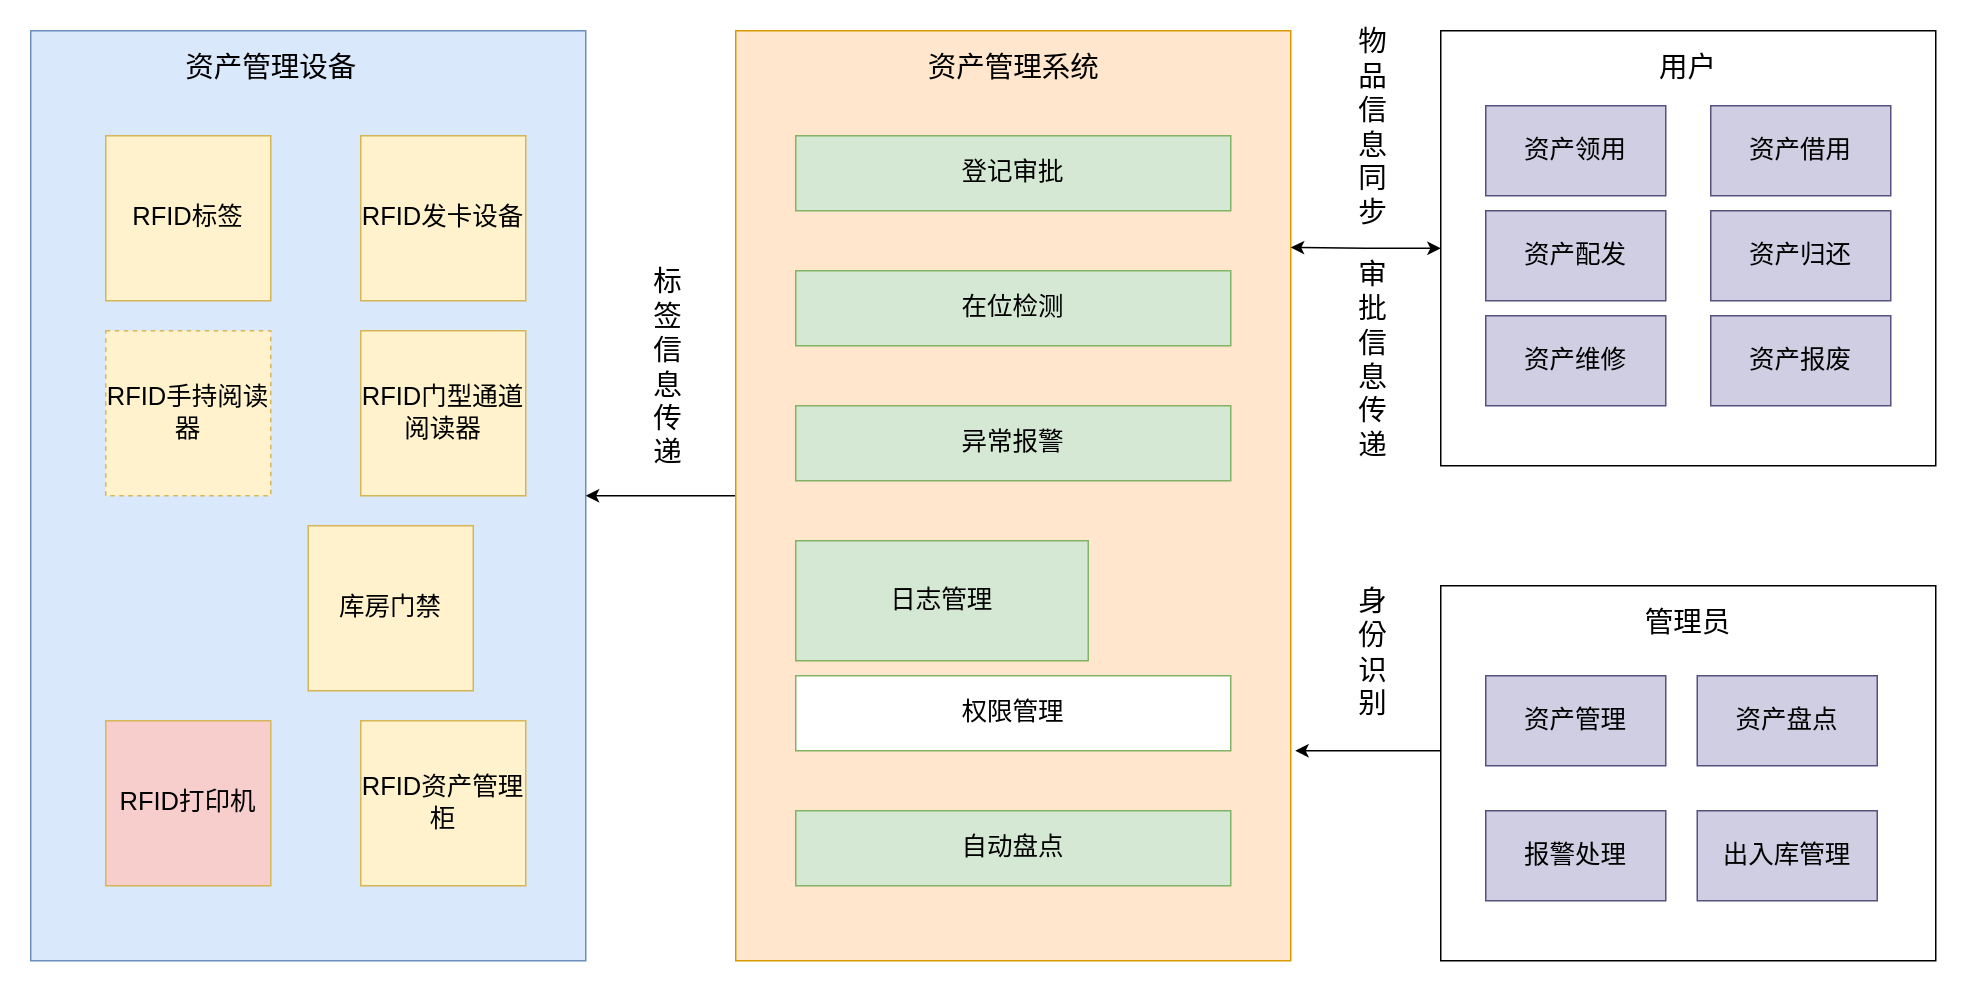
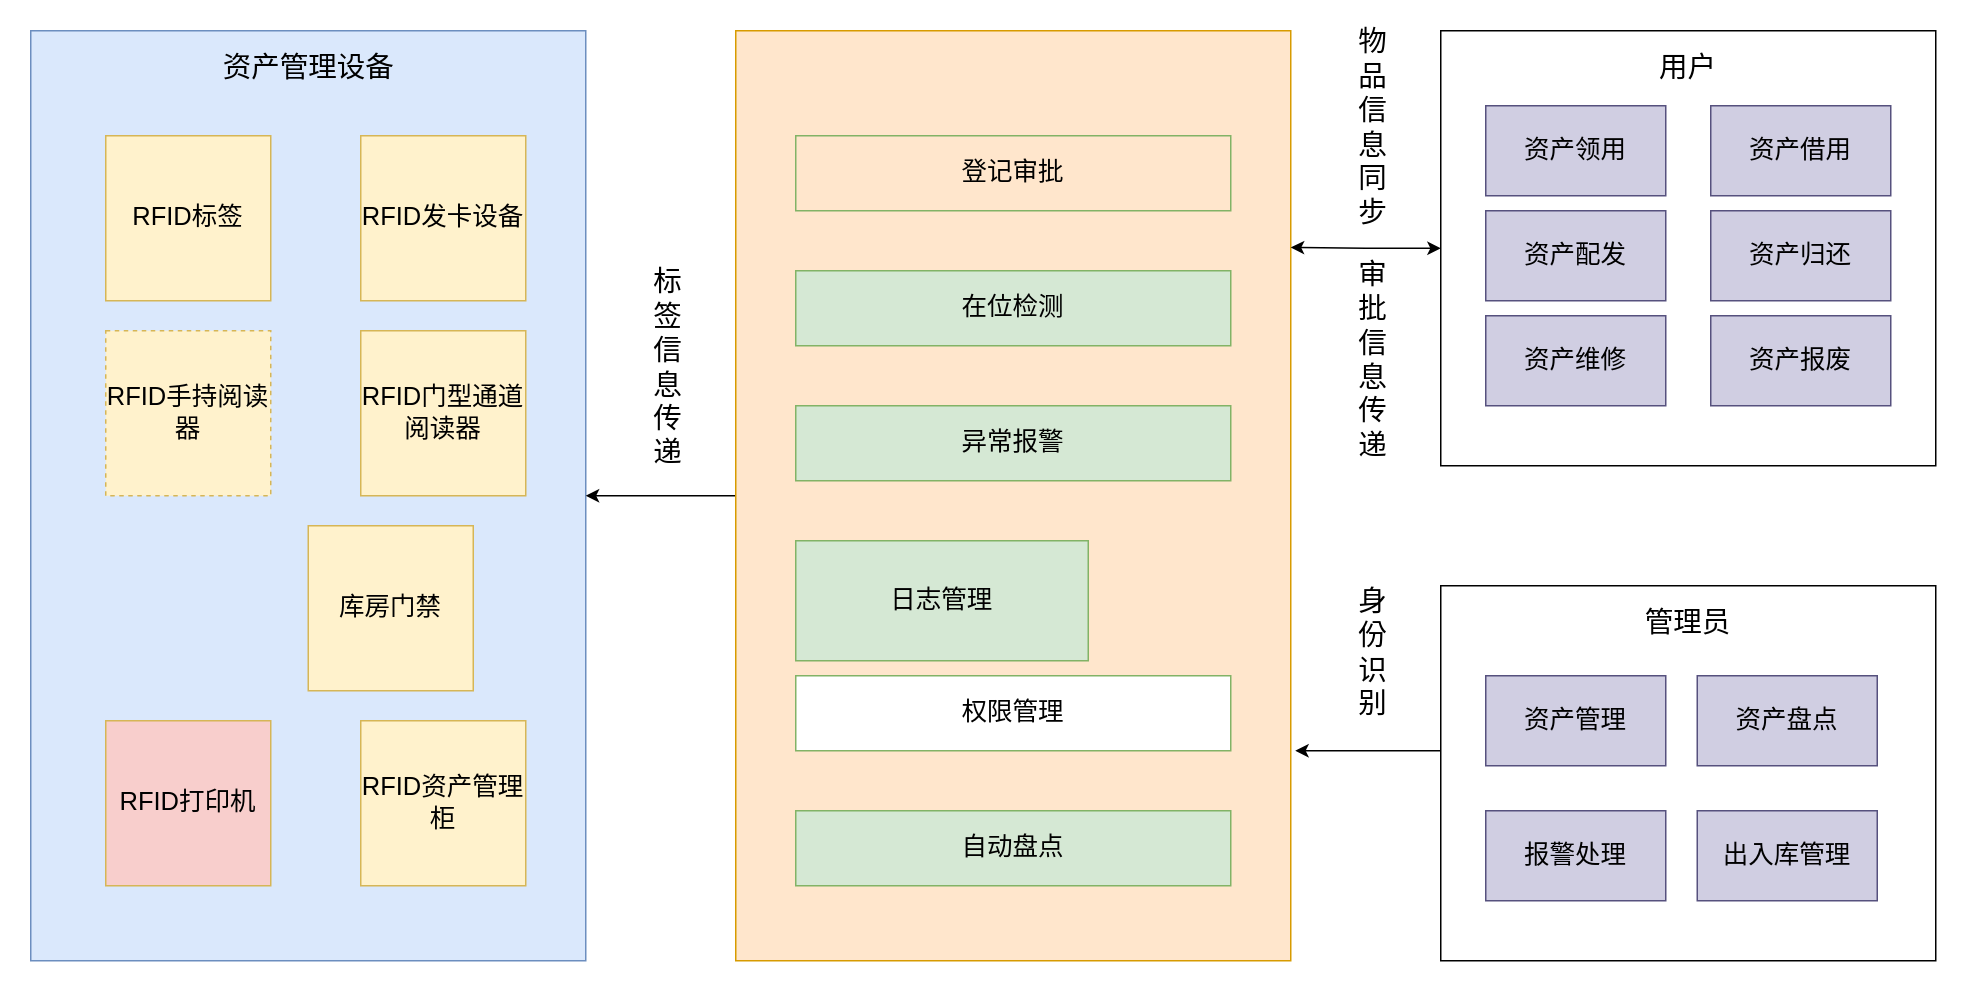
(271, 68) -> (308, 68)
(1013, 68) -> none
(1013, 173) -> (1013, 173)
